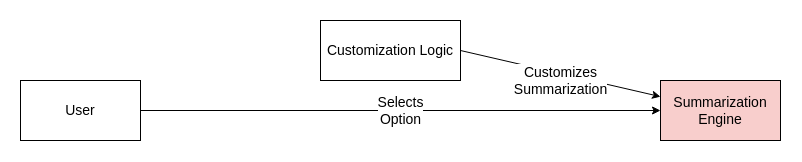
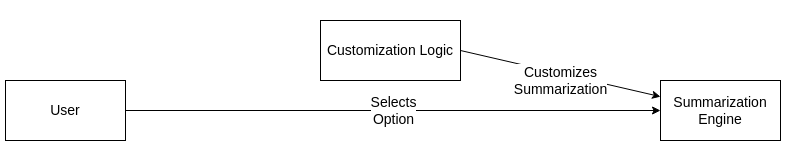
(81, 111) -> (66, 111)
(721, 111) -> (721, 111)
